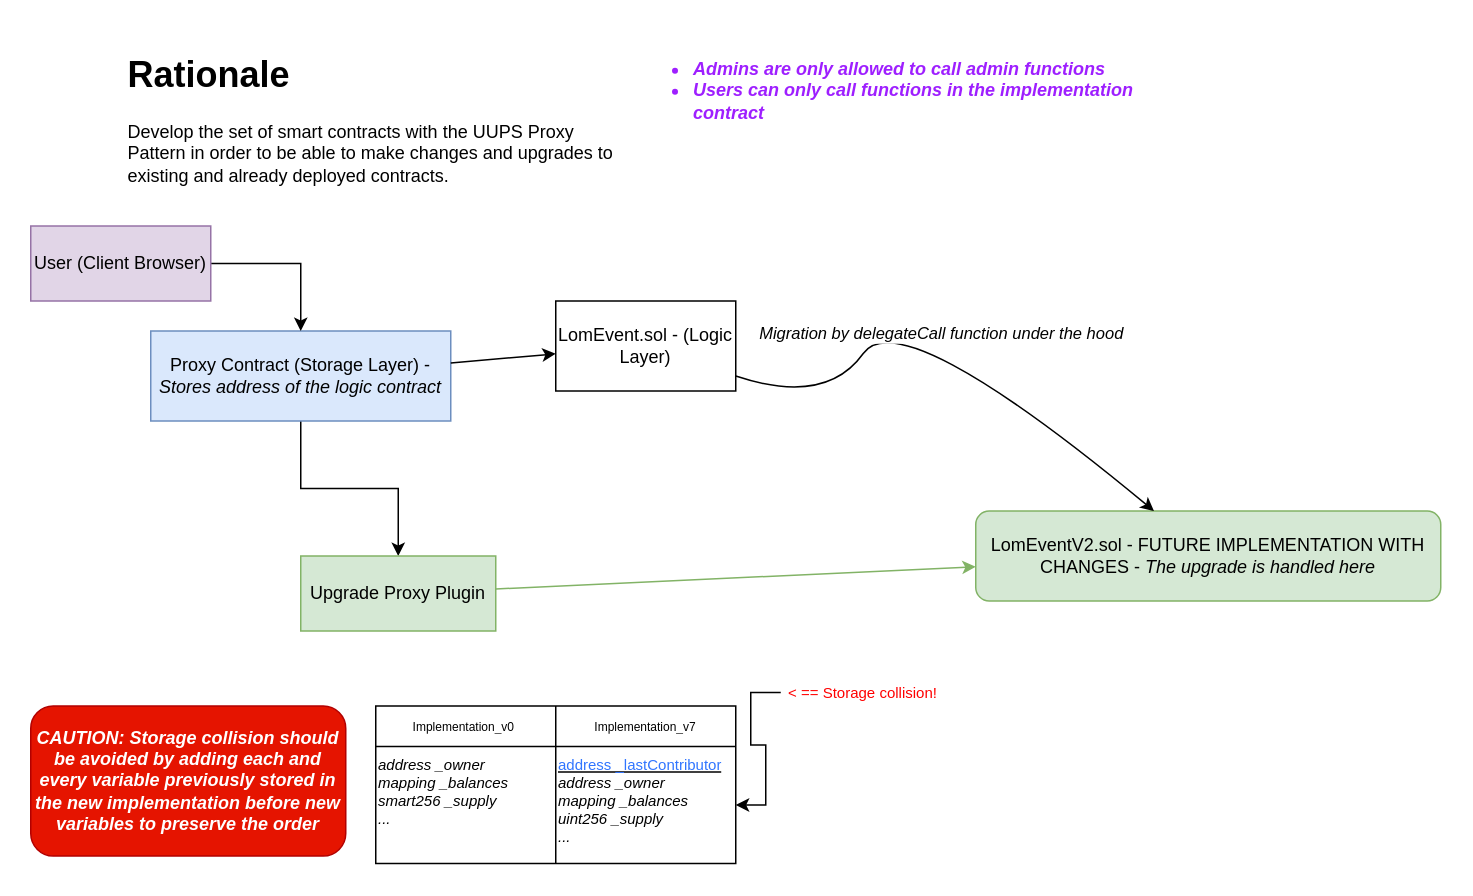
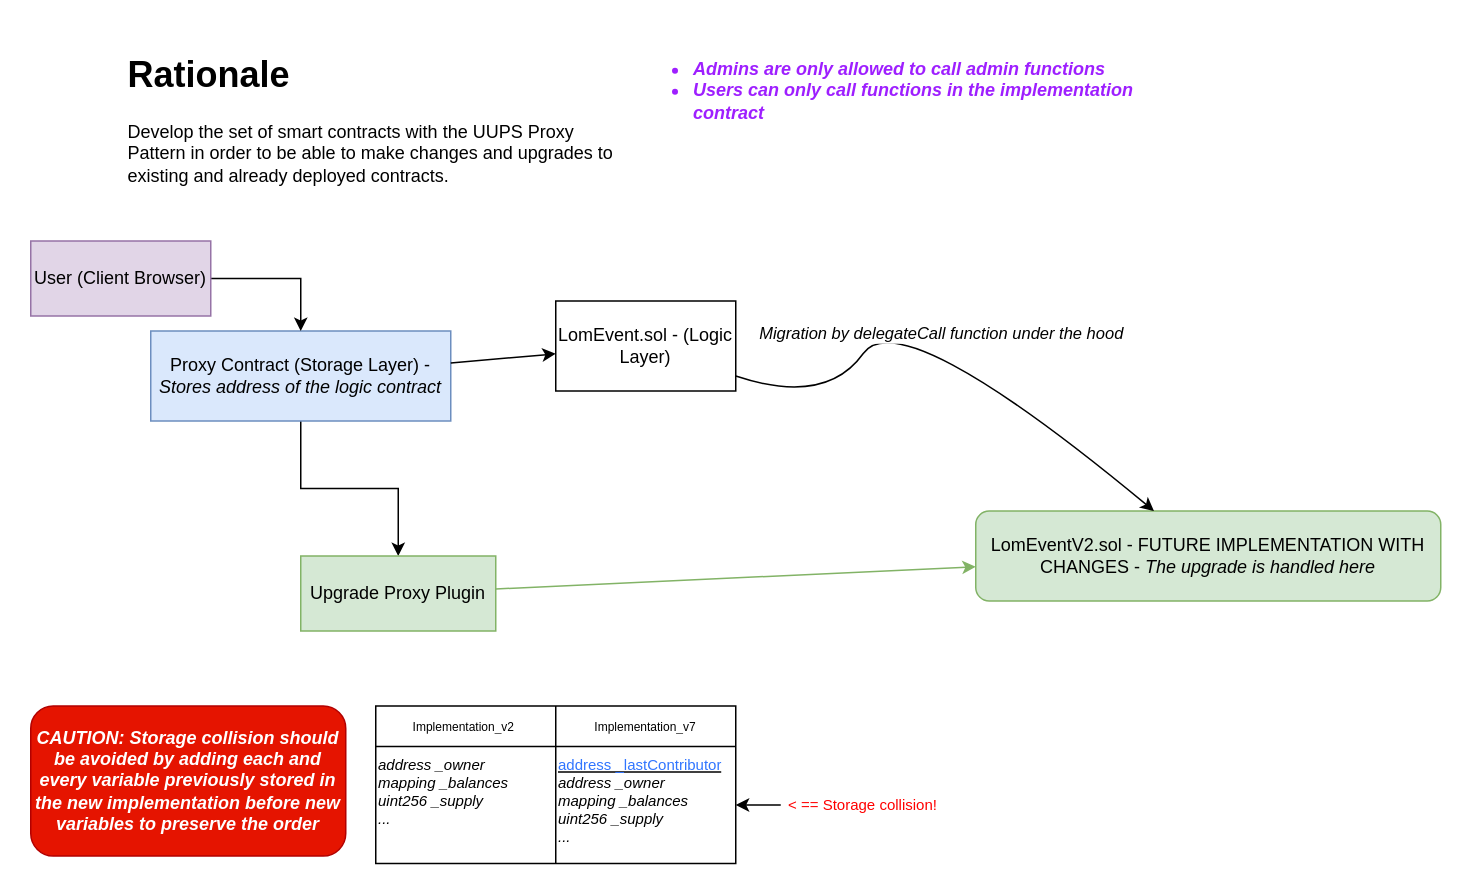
(121, 263) -> (121, 278)
(863, 692) -> (863, 805)
(466, 727) -> (466, 727)
(444, 793) -> (444, 793)
